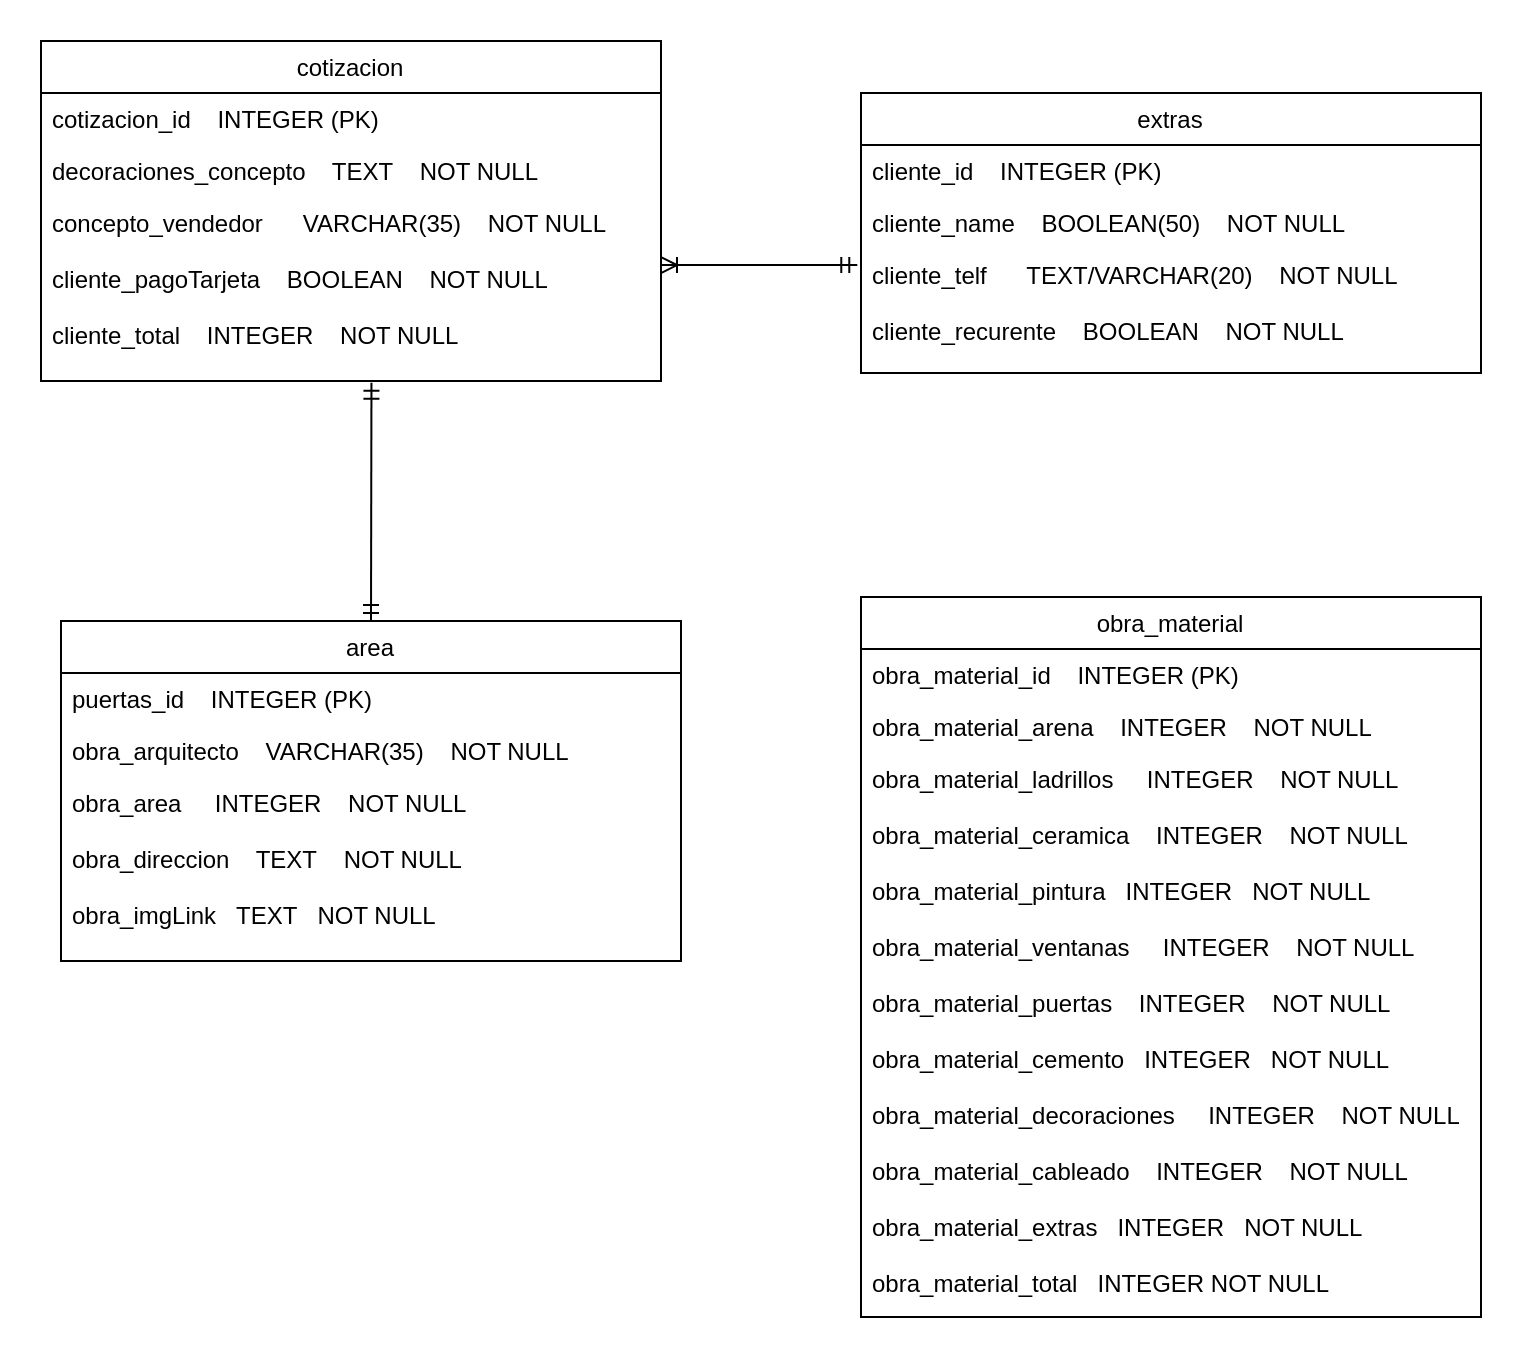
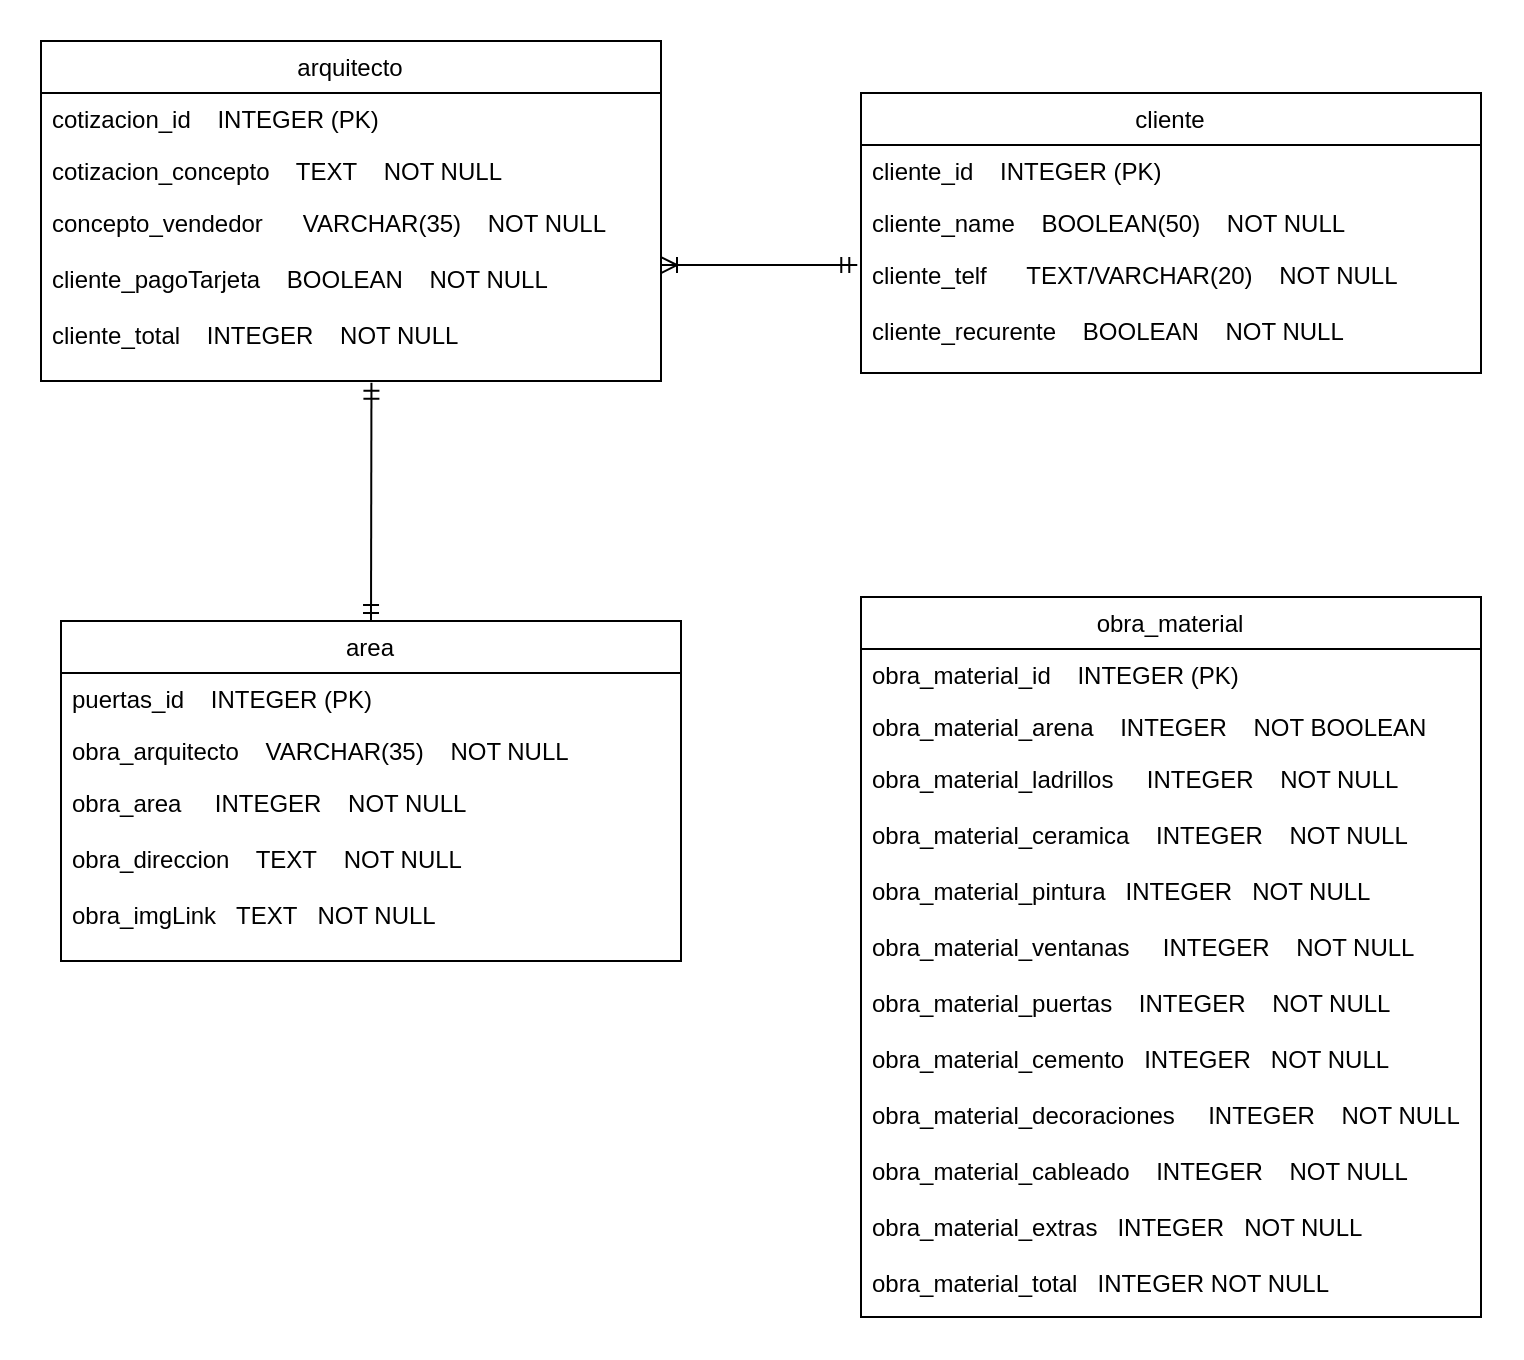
(350, 68) -> (350, 68)
(1170, 120) -> (1170, 120)
(309, 172) -> (292, 172)
(1132, 728) -> (1153, 728)
